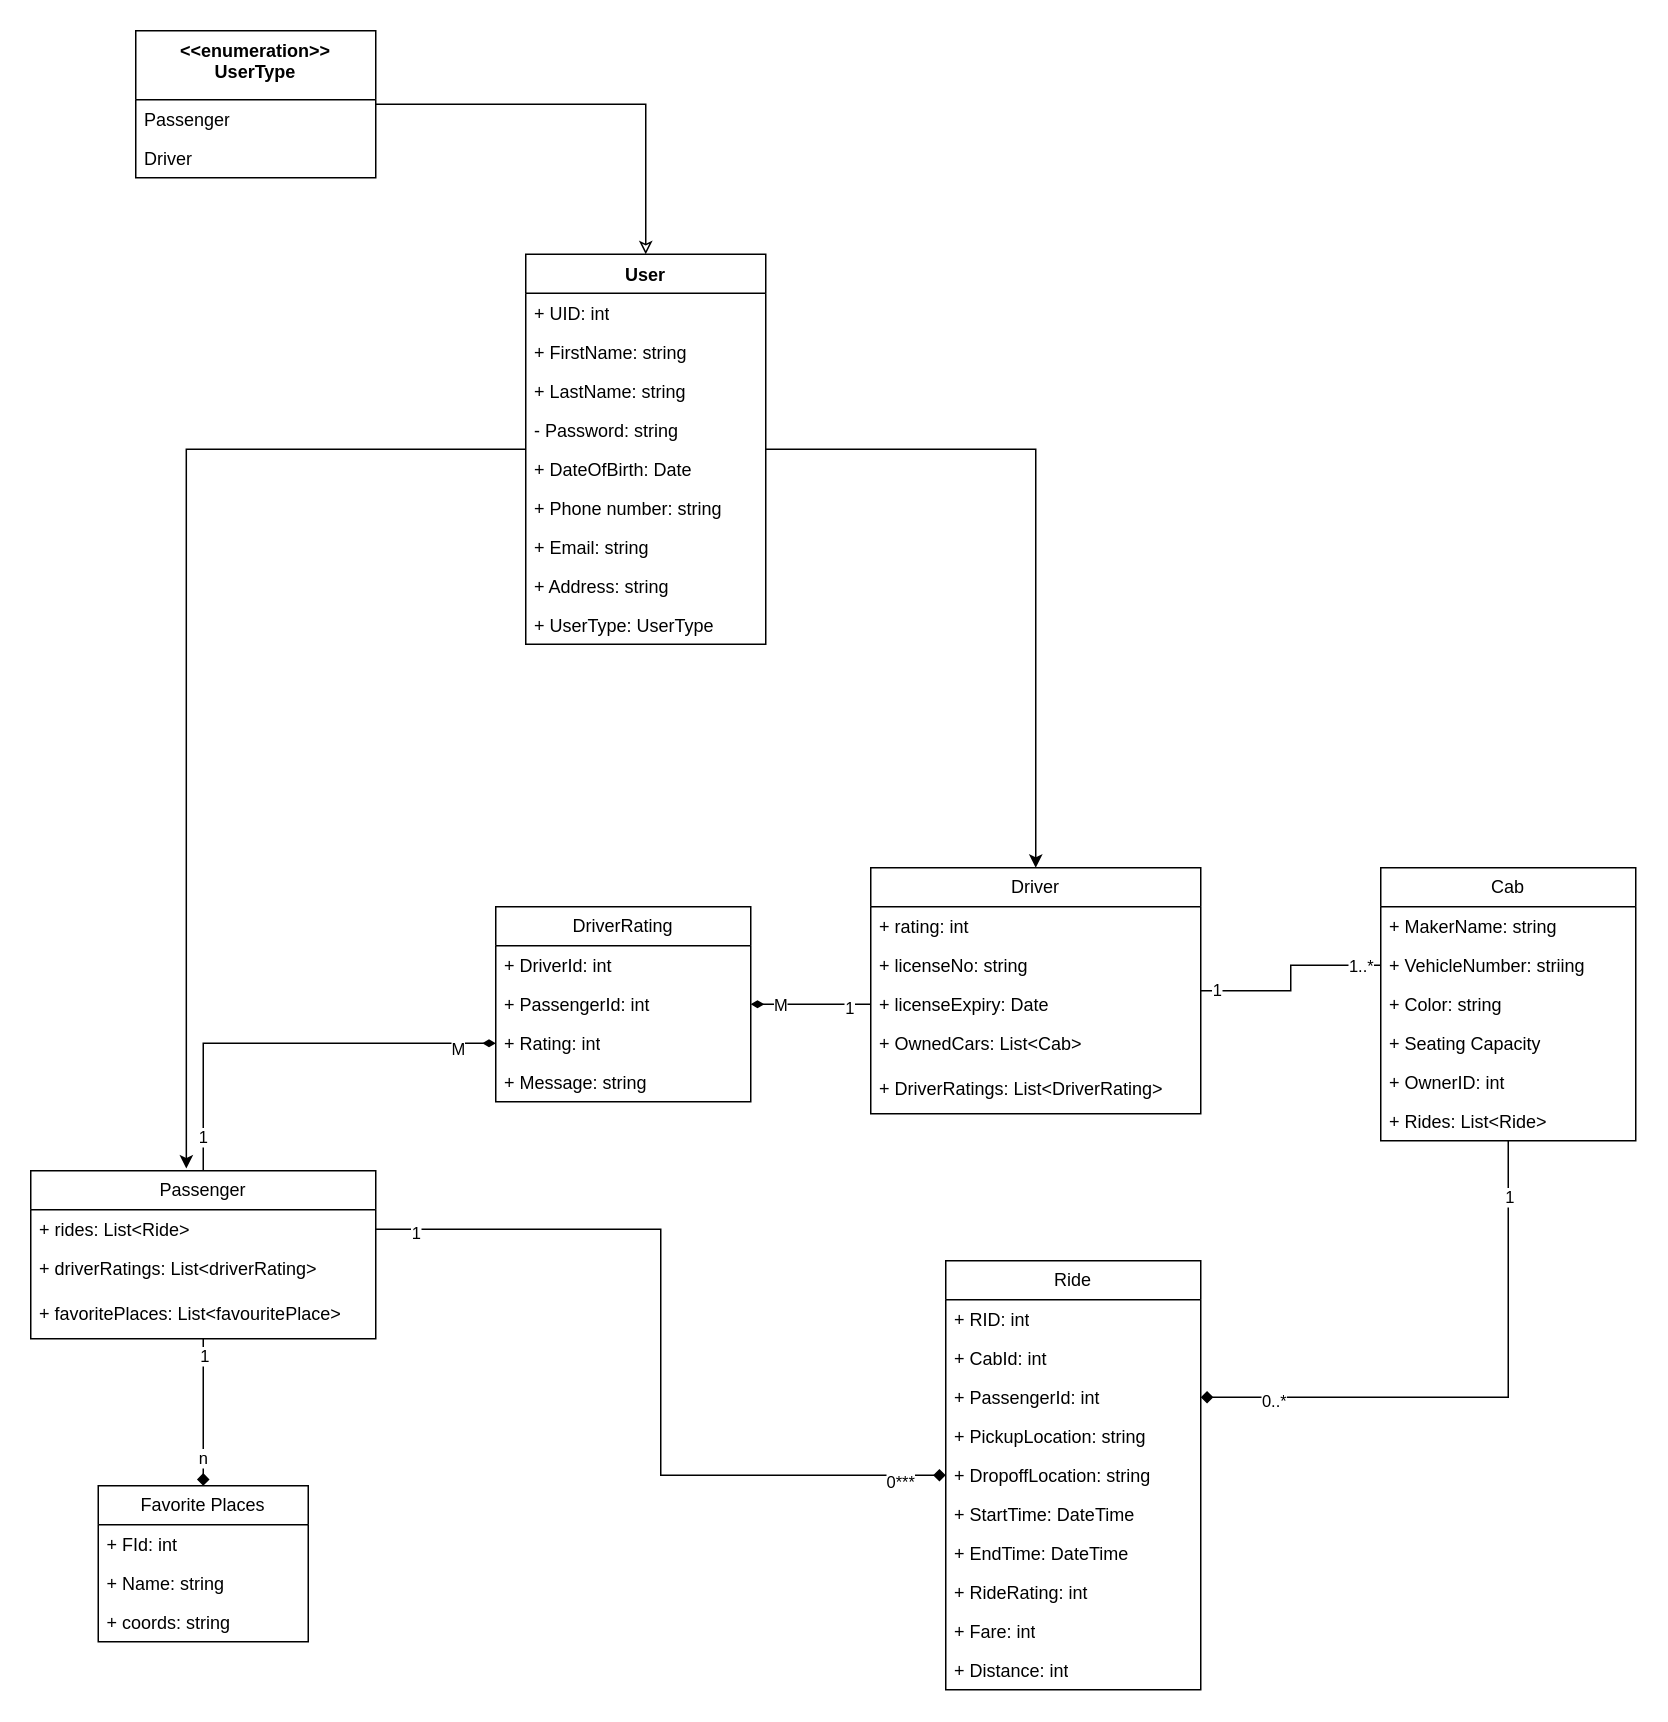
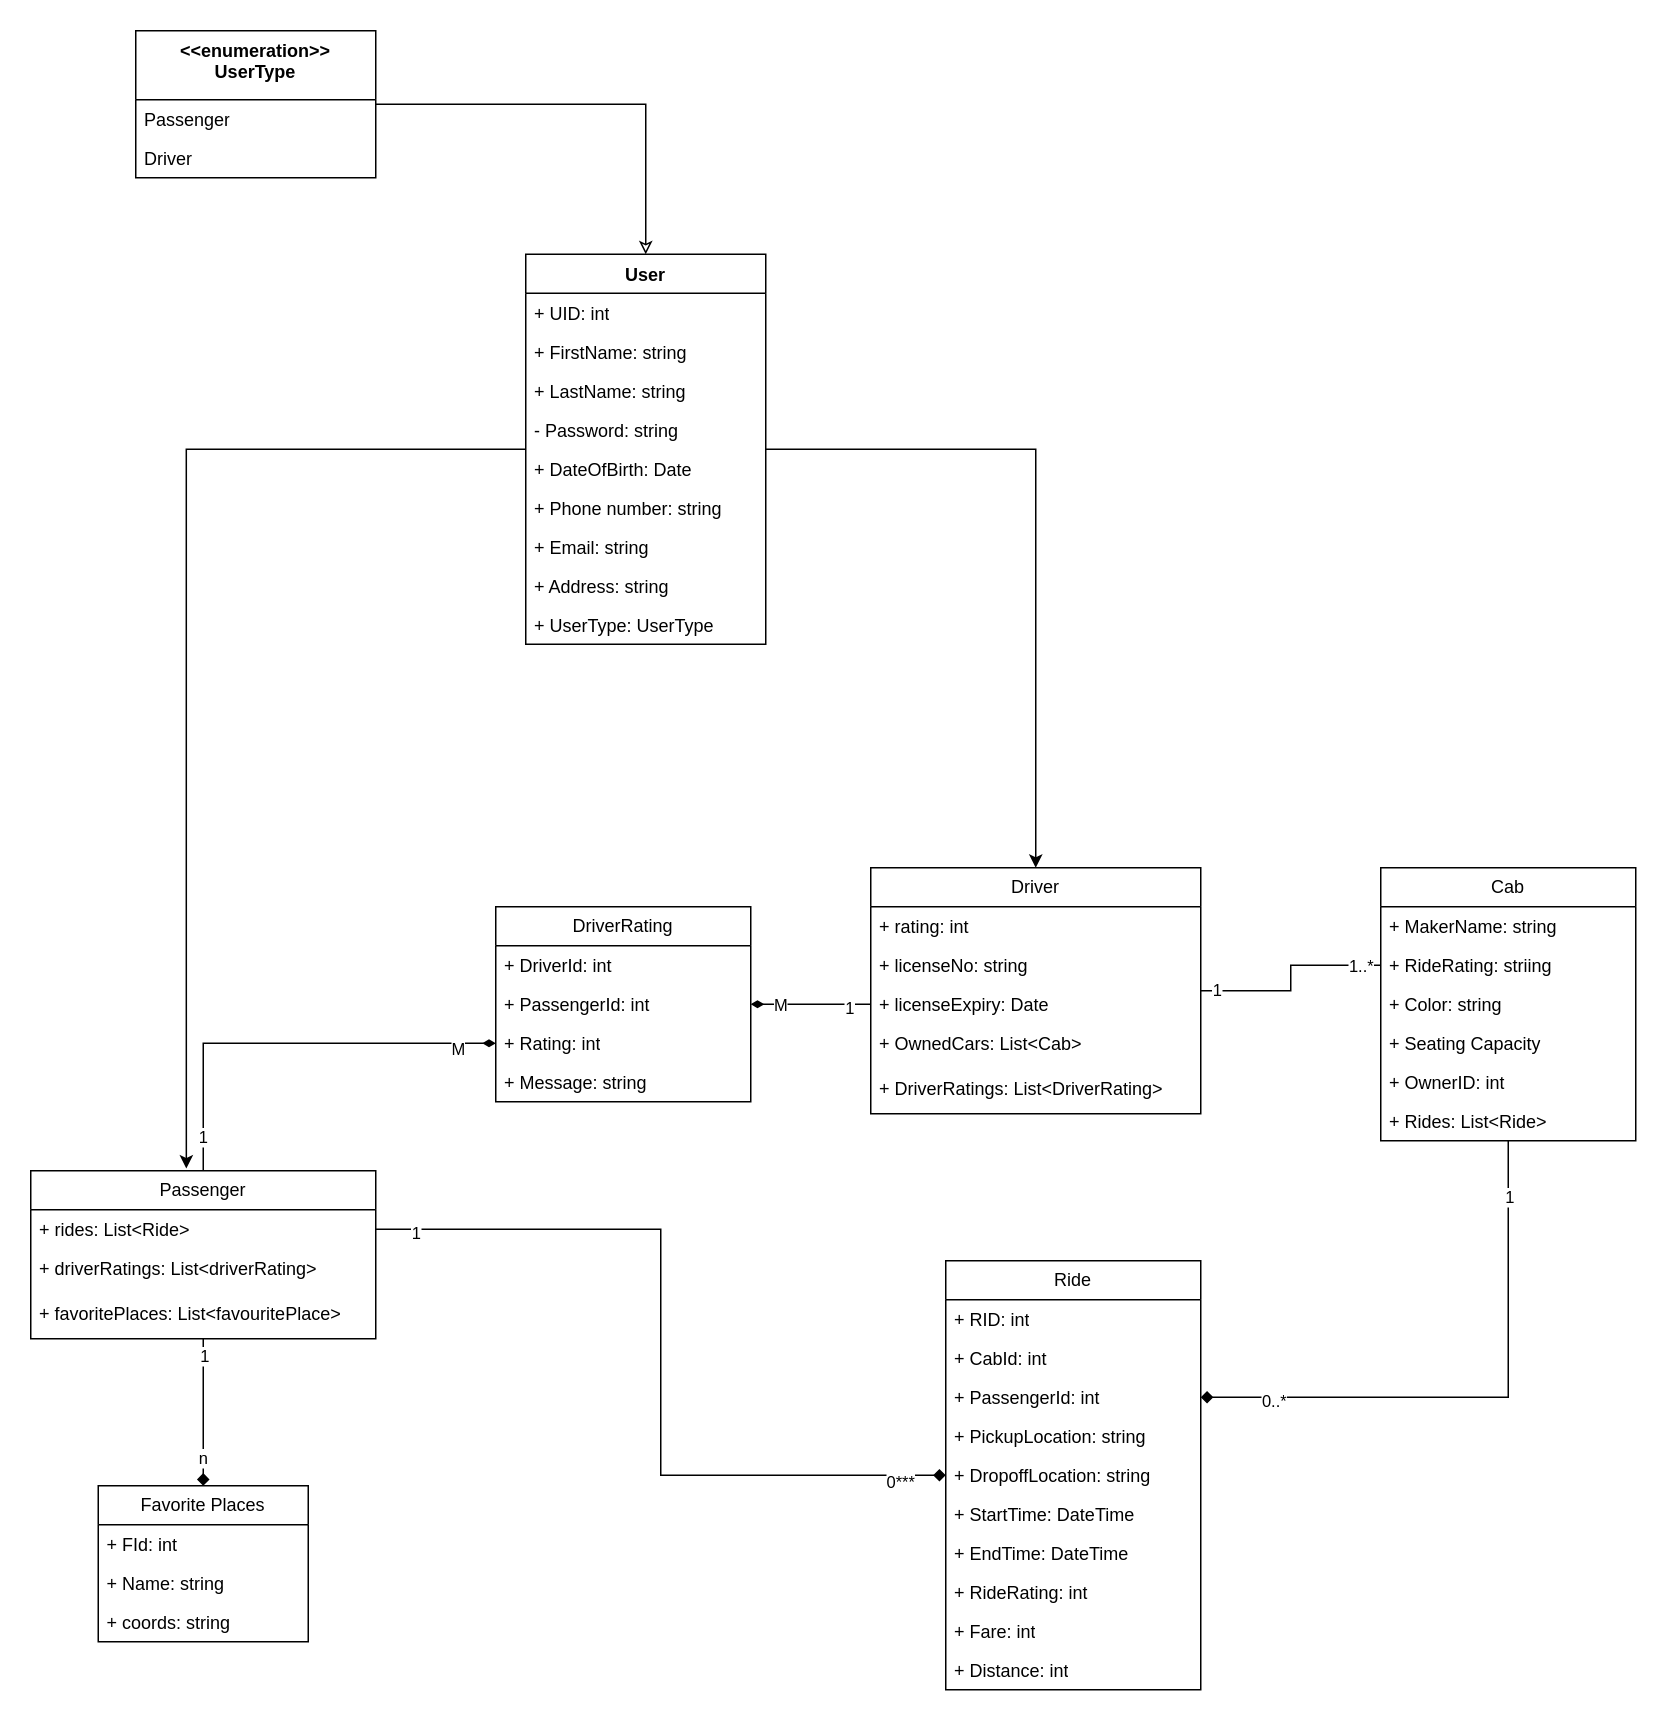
(1494, 967) -> (1479, 967)
